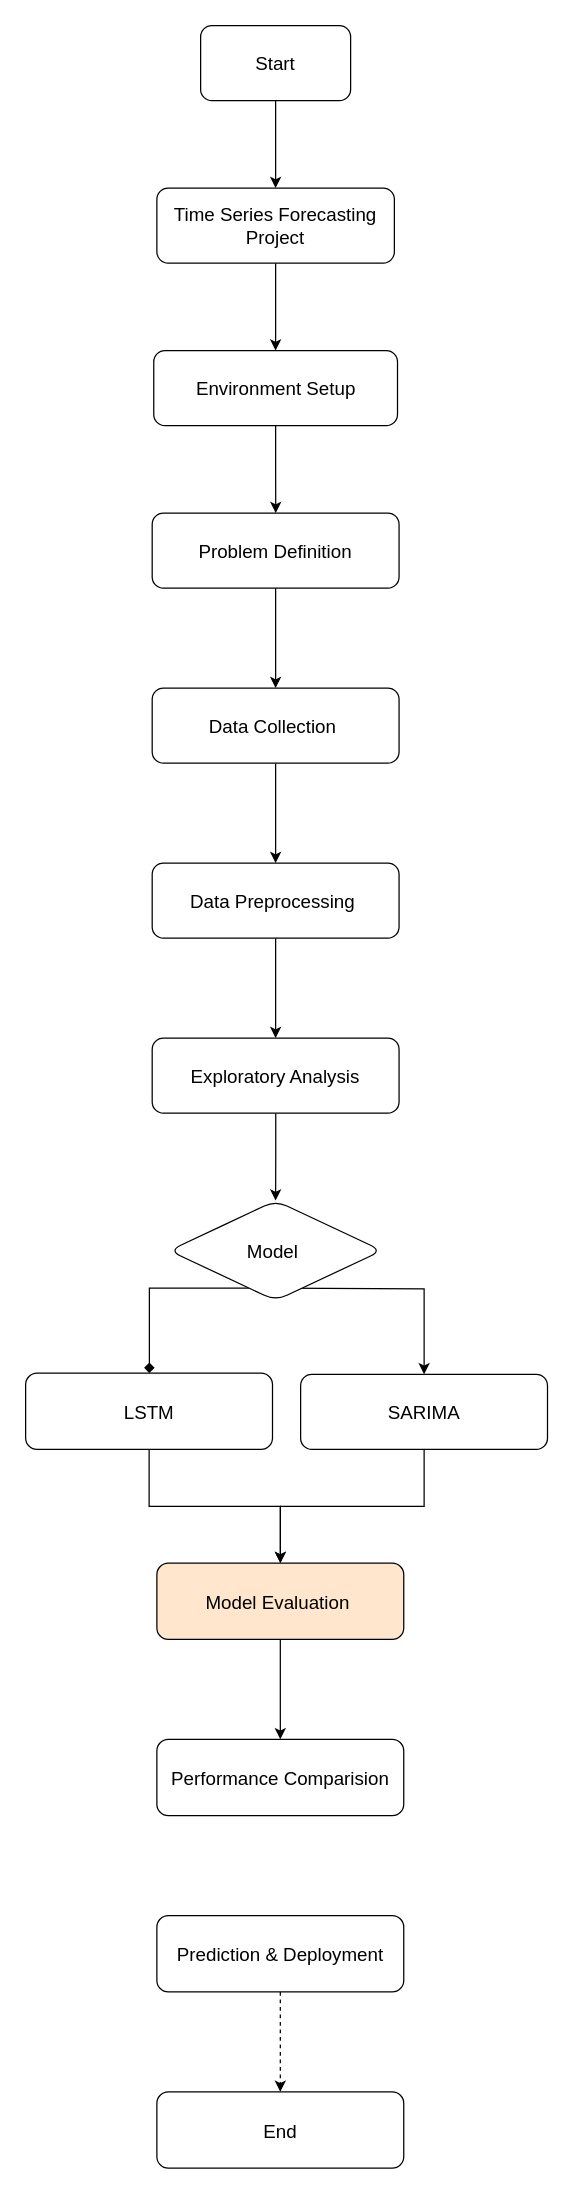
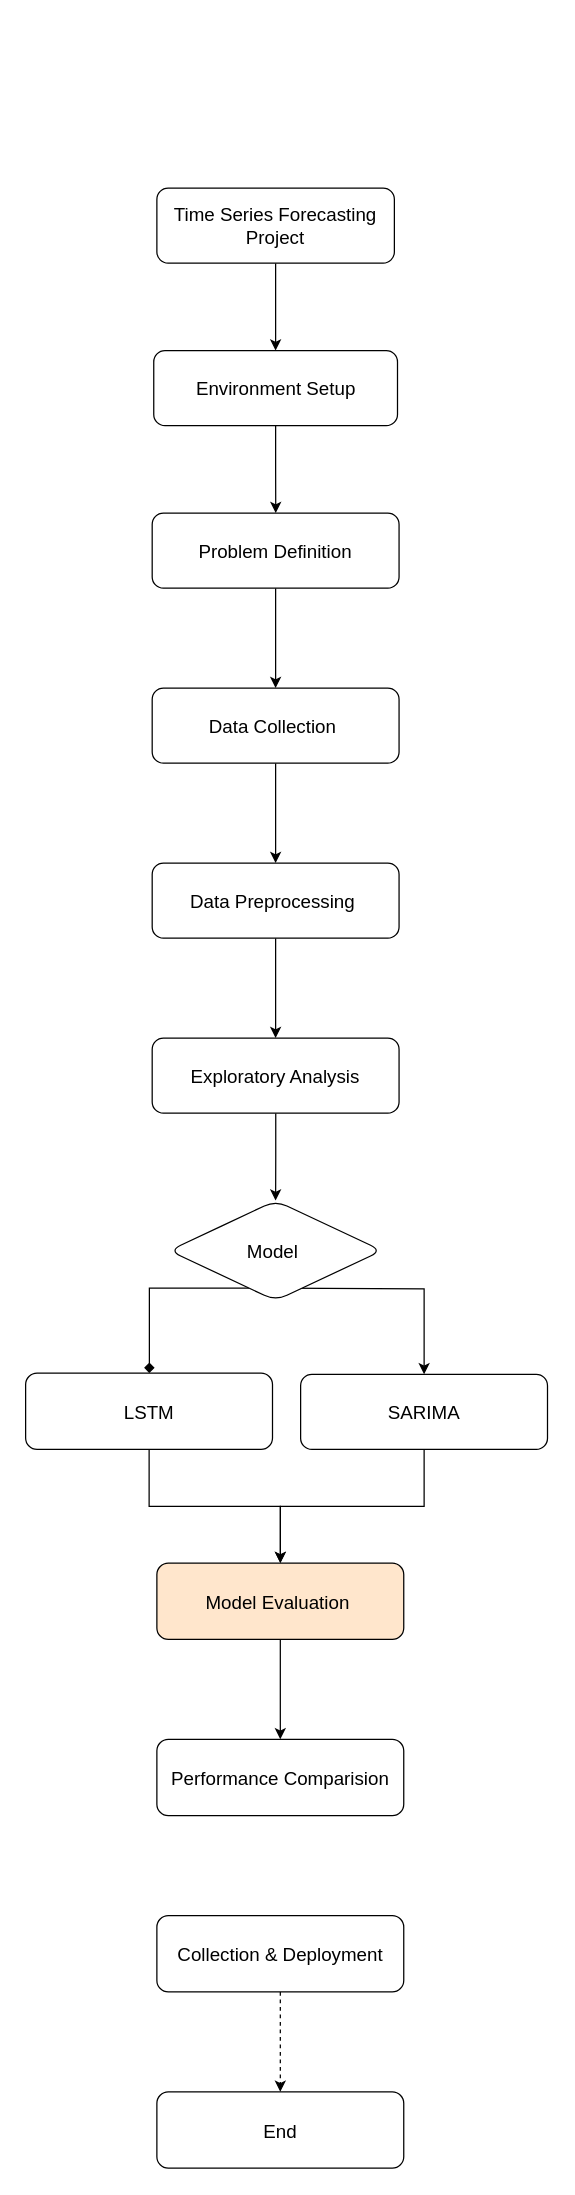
(276, 63) -> none
(276, 140) -> none
(281, 1954) -> (281, 1954)
